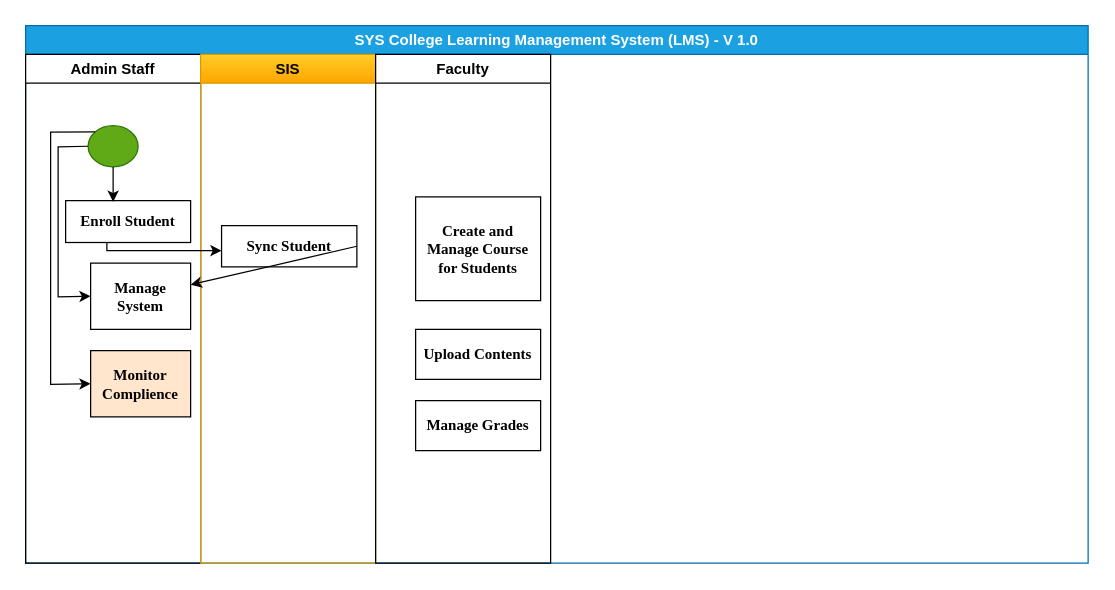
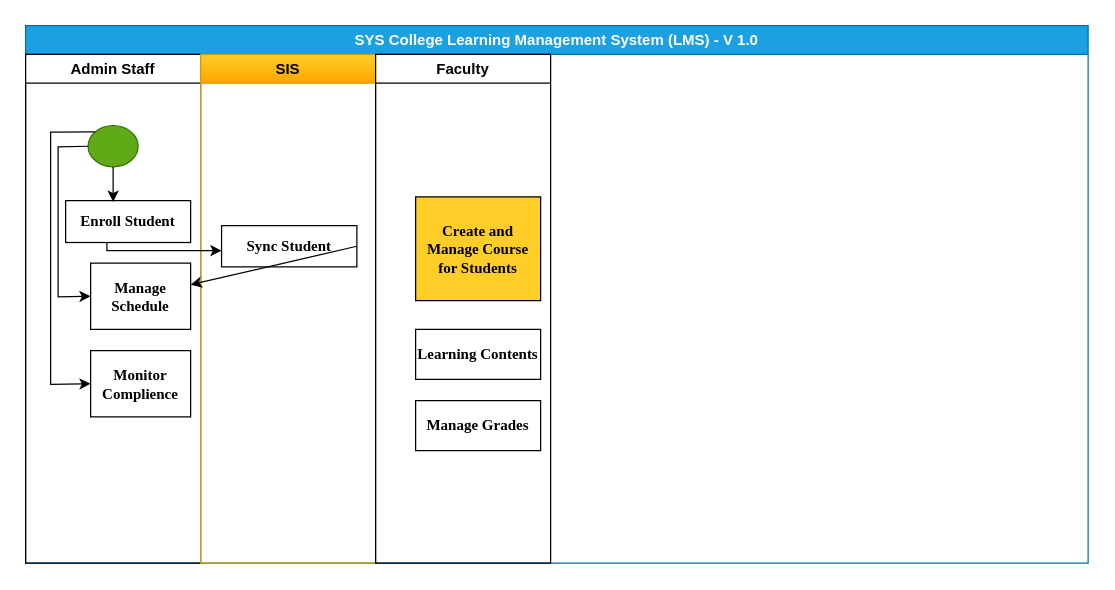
(478, 249) -> (478, 249)
(141, 297) -> (141, 297)
(478, 354) -> (478, 354)
(141, 384) -> (141, 384)
